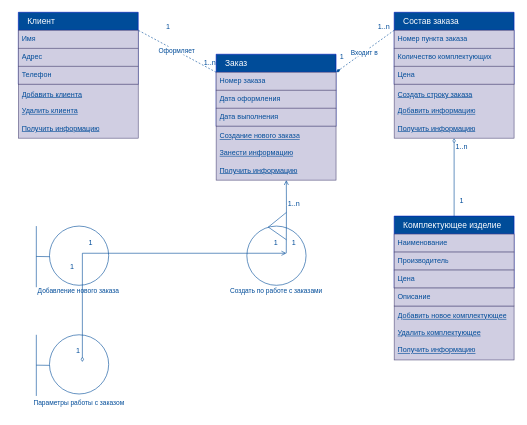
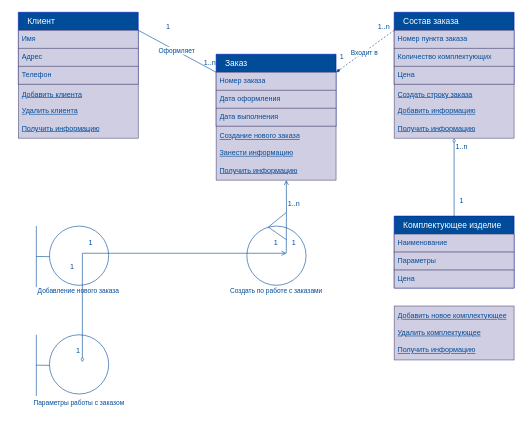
(199, 63) -> (199, 63)
(424, 261) -> (416, 261)
(455, 297) -> none
